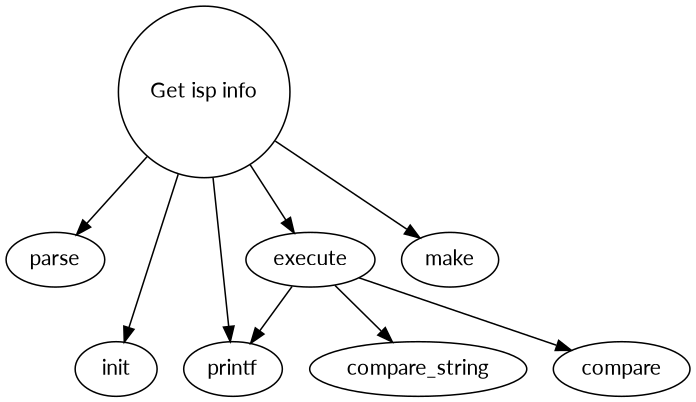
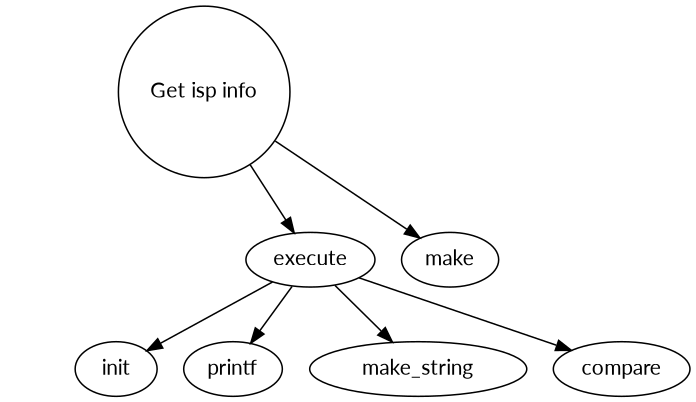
(154, 251) -> (217, 313)
(221, 252) -> none
(55, 260) -> none
(418, 369) -> (418, 369)
